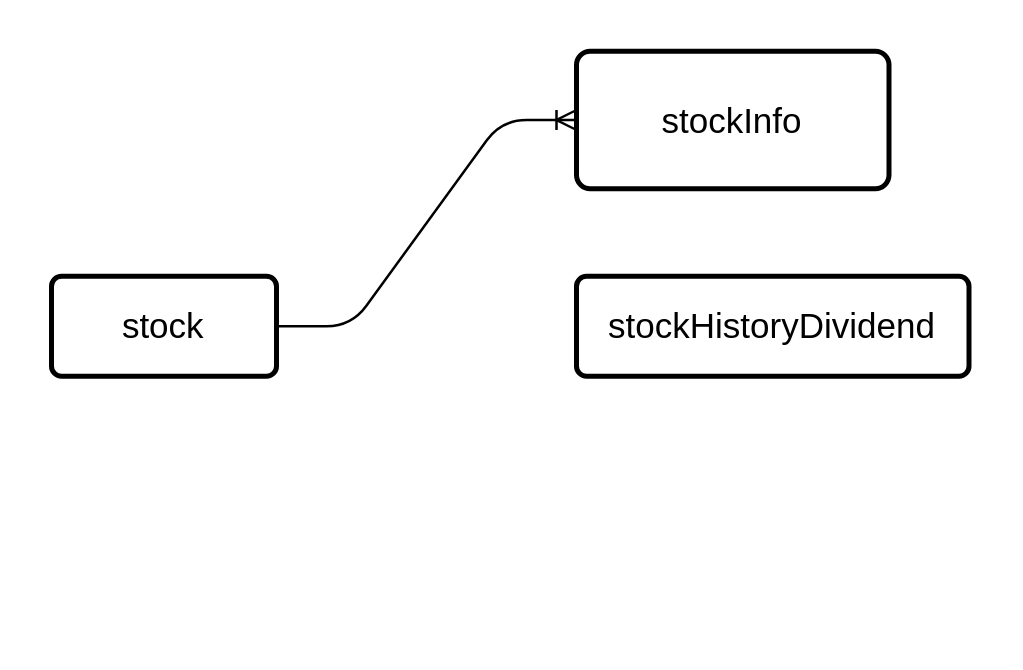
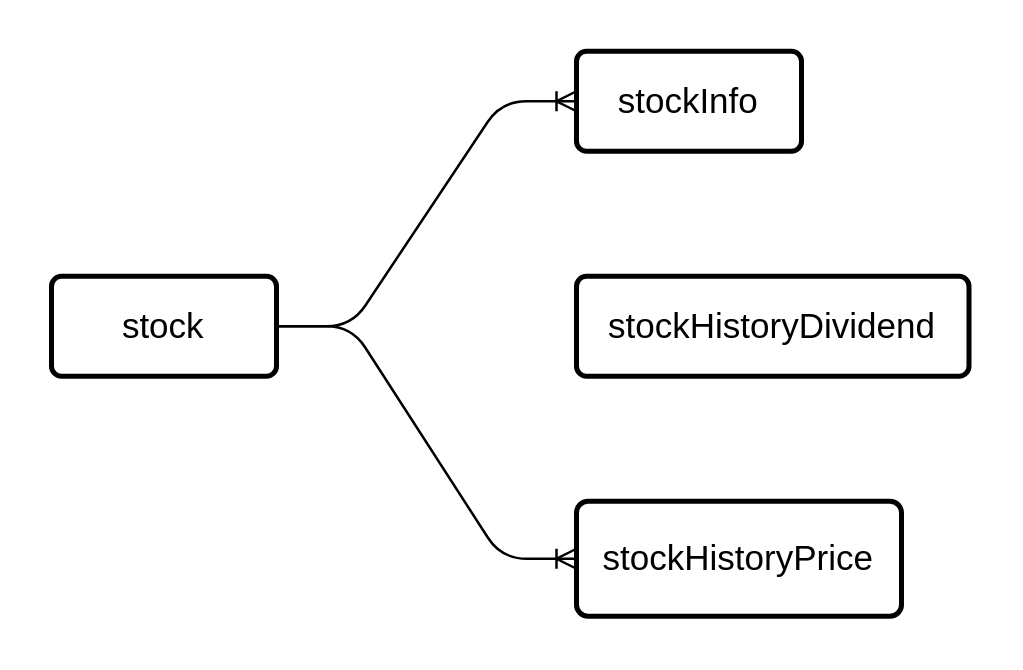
(733, 120) -> (689, 101)
none -> (443, 469)
none -> (739, 559)
